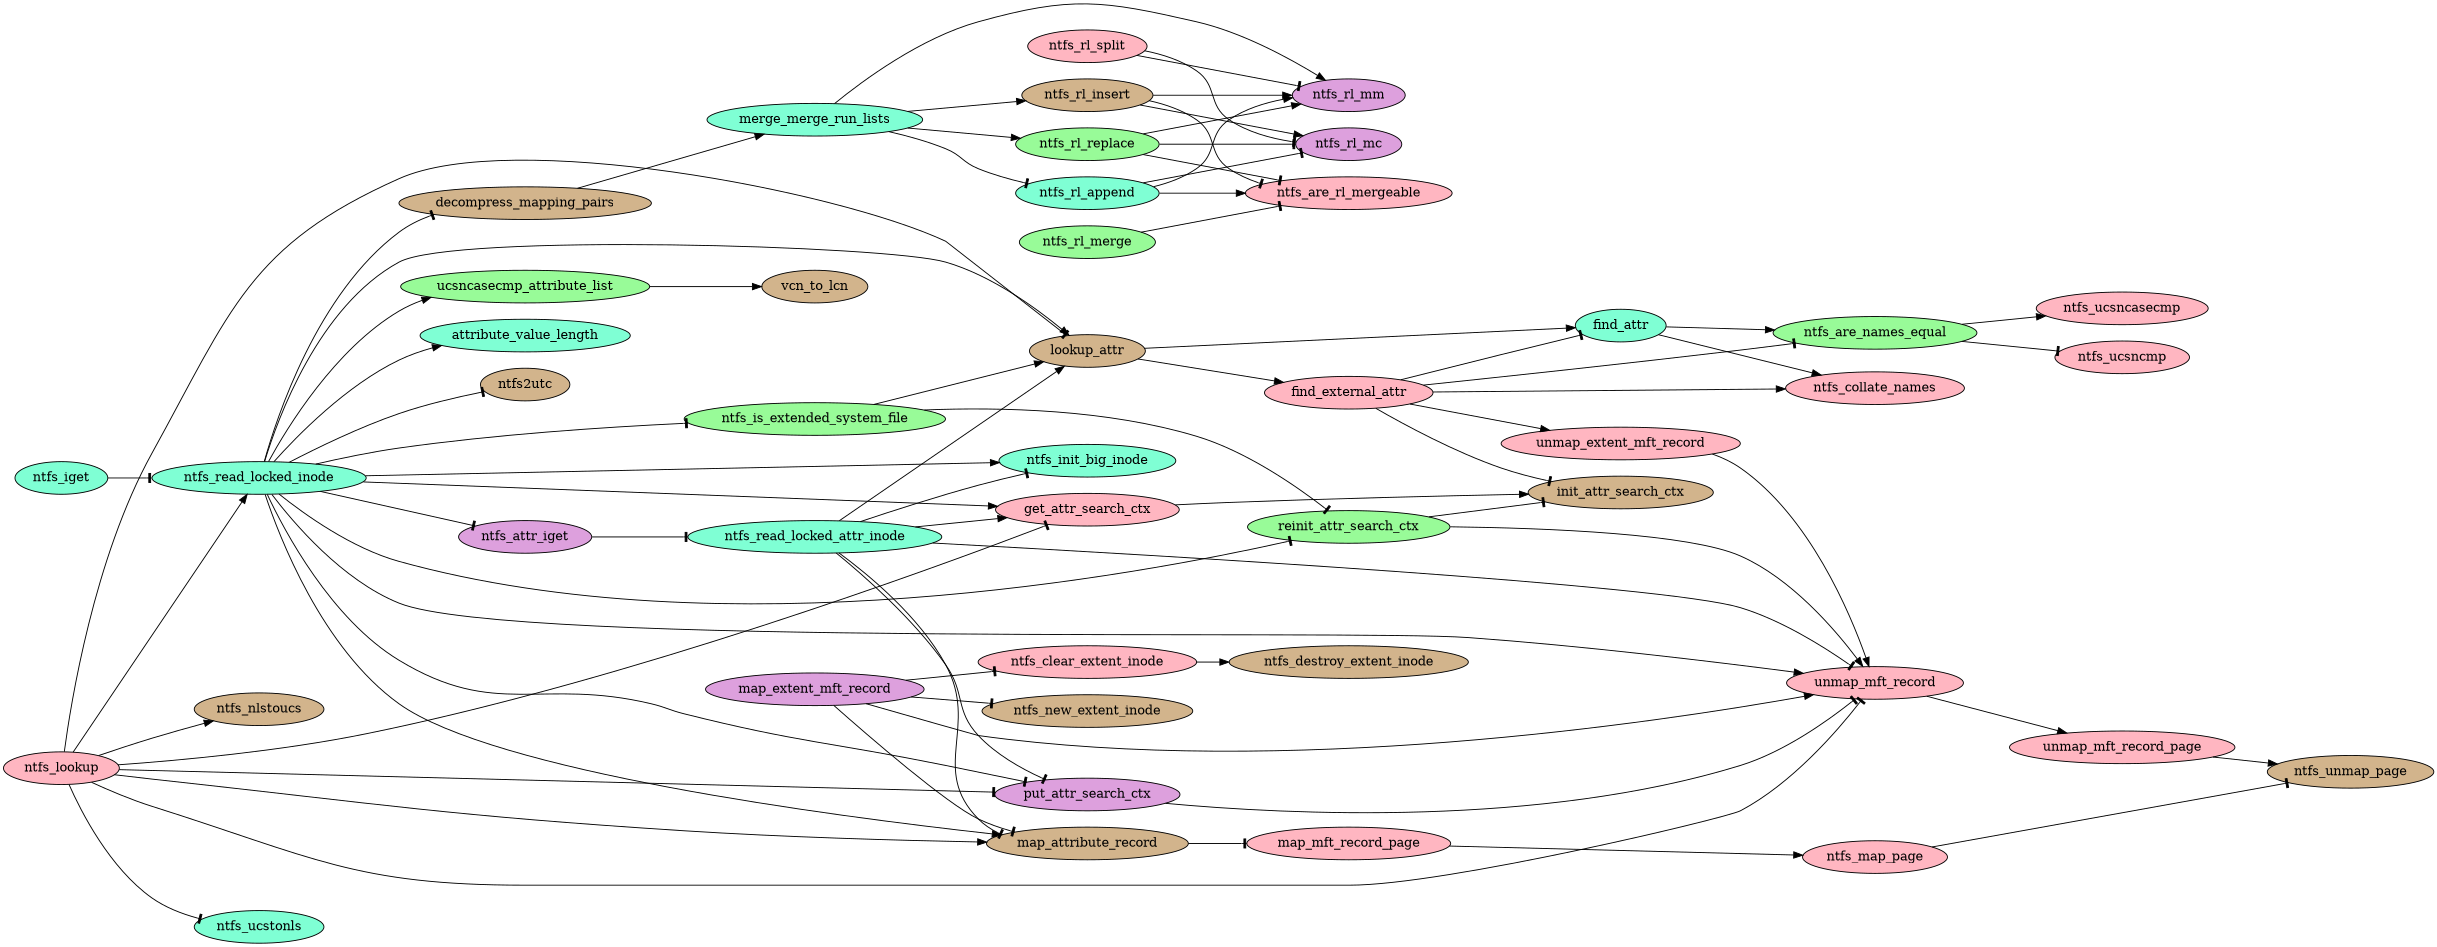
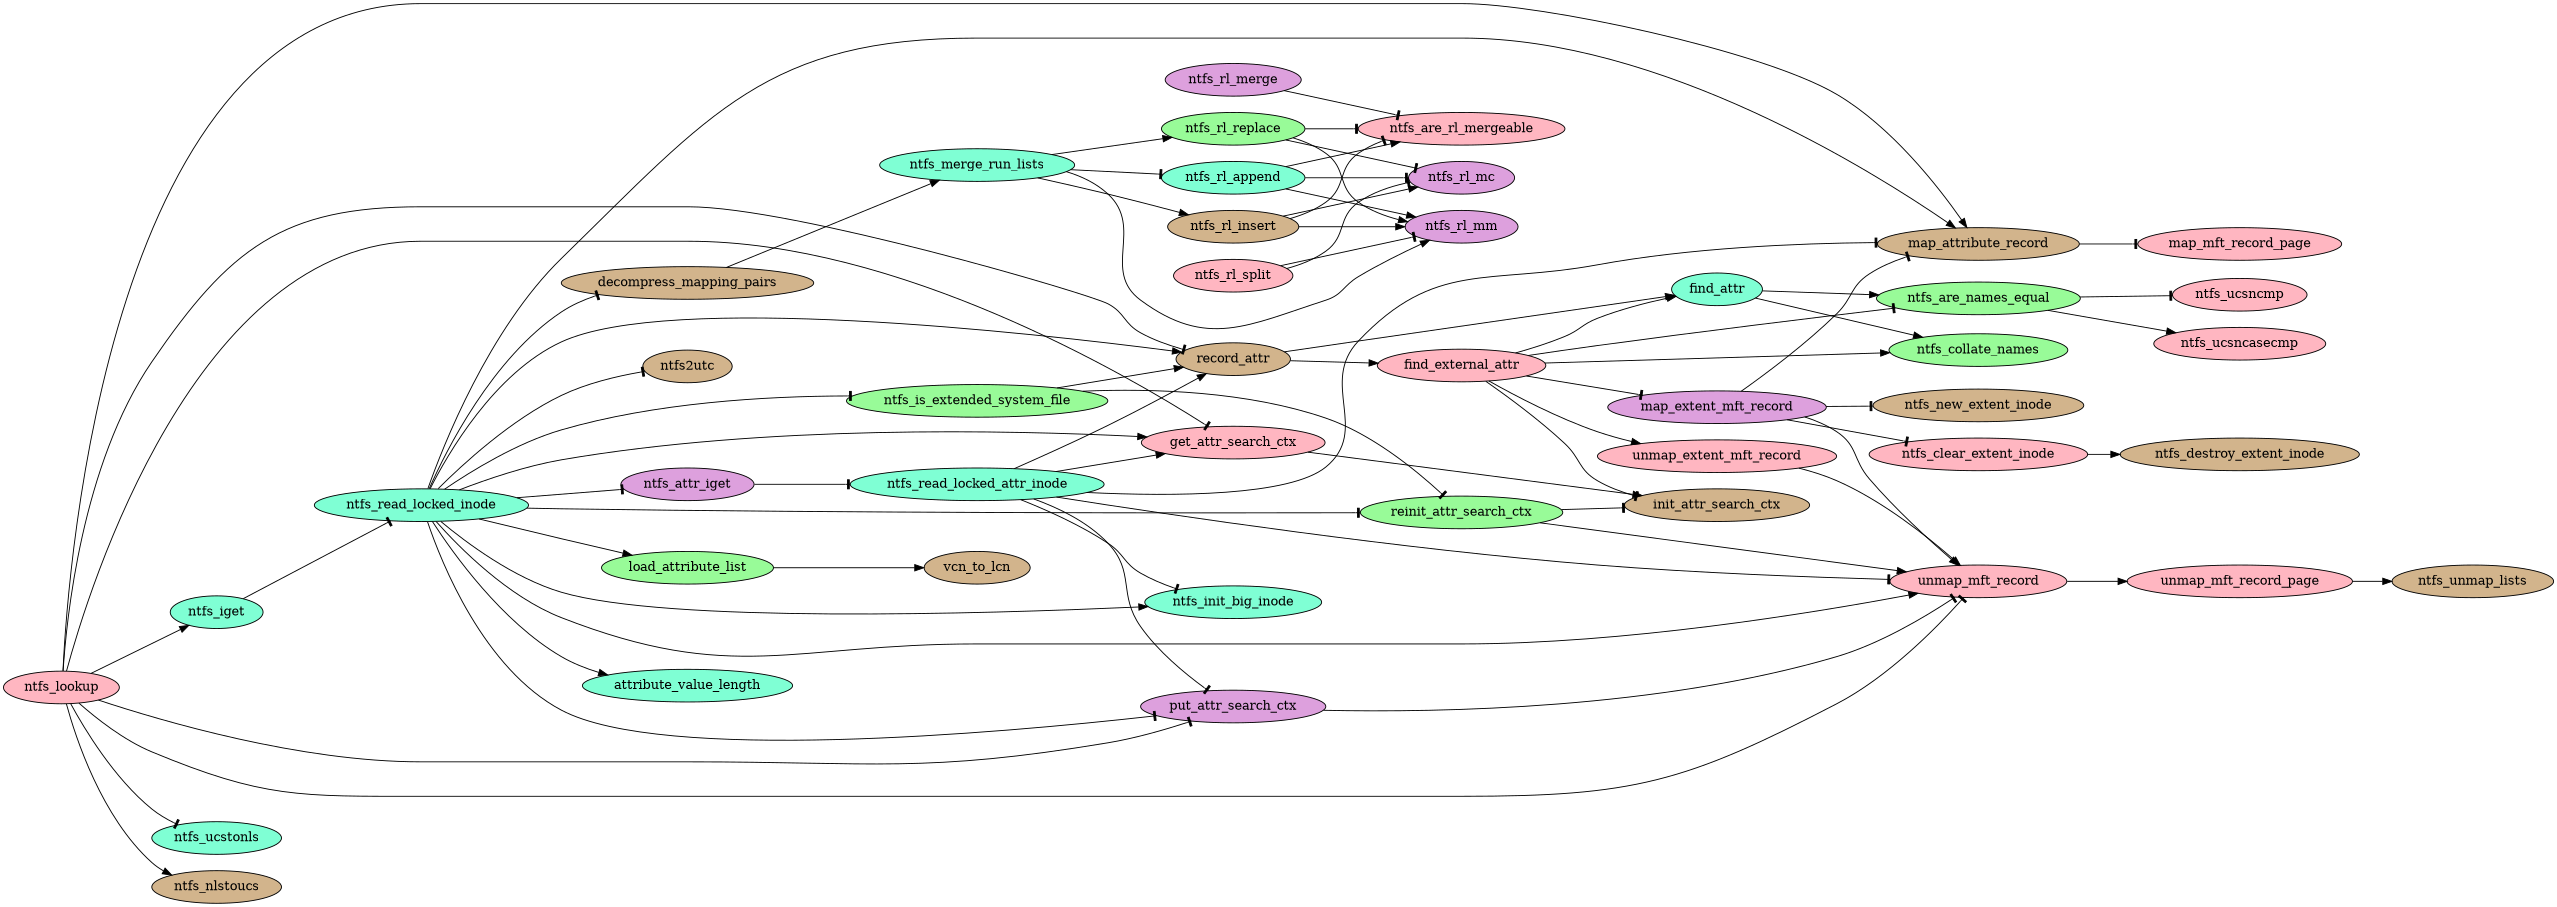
(815, 120) -> (977, 165)
(1087, 242) -> (1233, 80)
(525, 287) -> (688, 568)
(1087, 351) -> (1233, 359)
(1489, 358) -> (1590, 322)
none -> (1582, 385)
(1875, 388) -> (1978, 350)
(157, 627) -> (136, 651)
(2351, 772) -> (2473, 581)
(1875, 857) -> none
